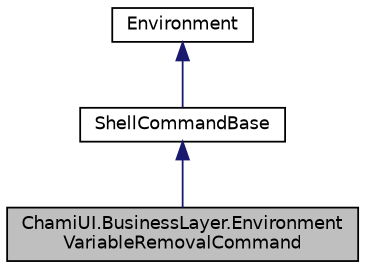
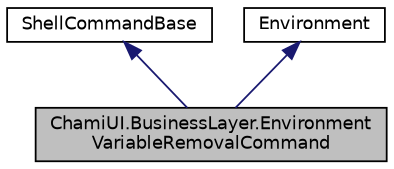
(183, 84) -> (261, 81)
